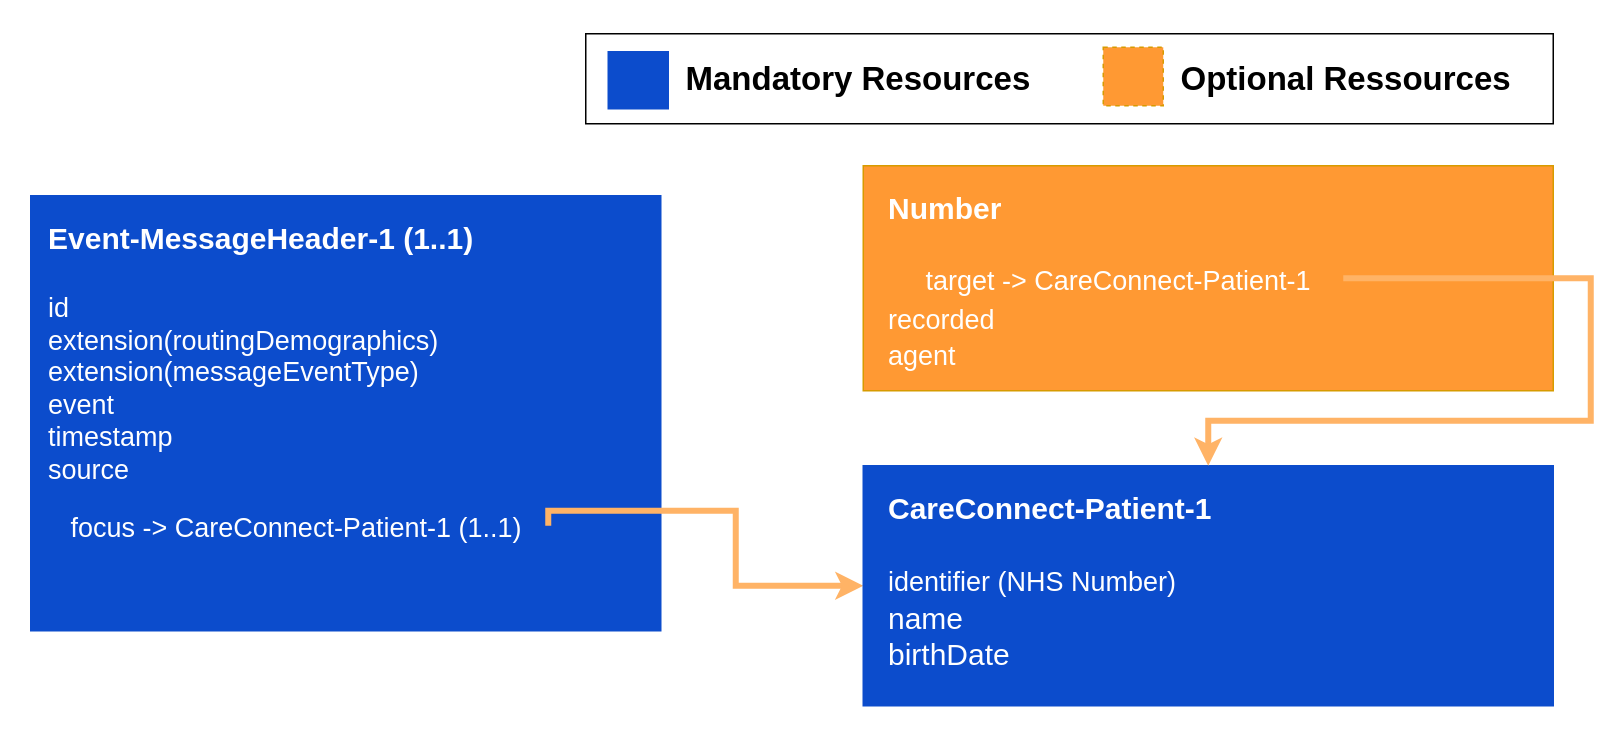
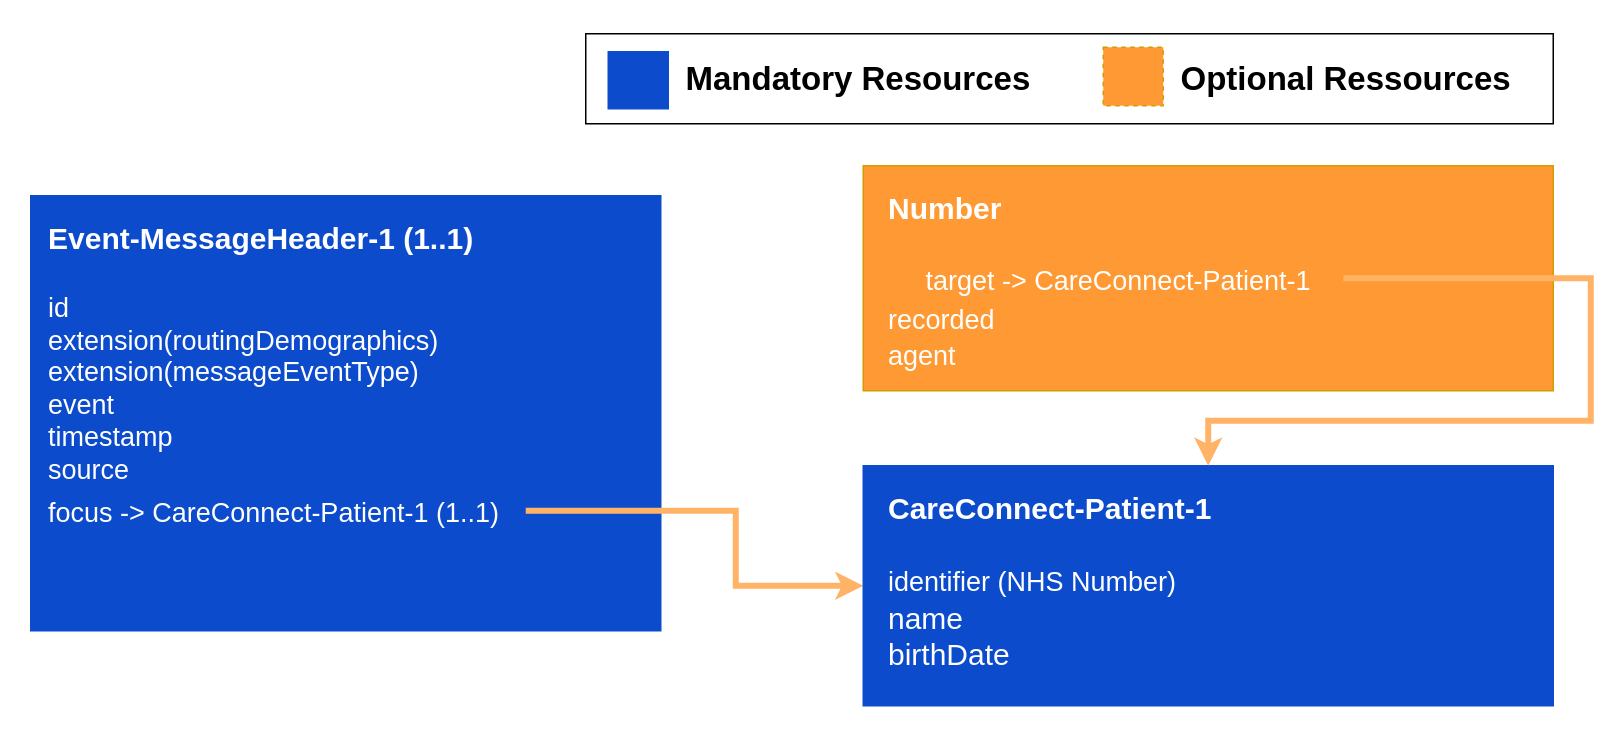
(308, 526) -> (286, 511)
